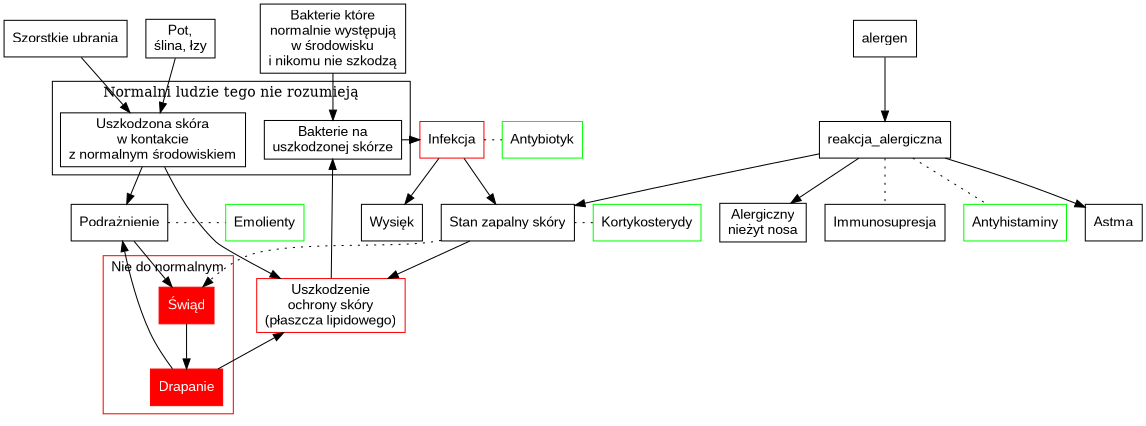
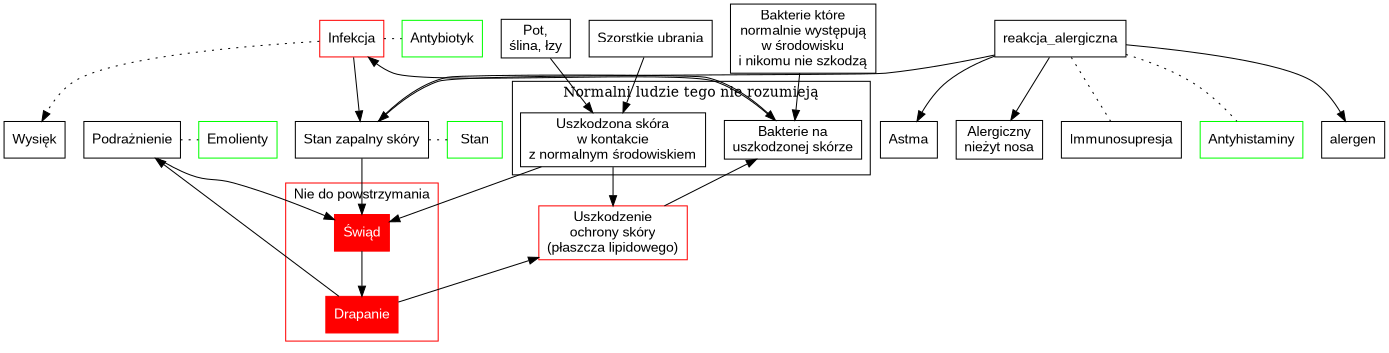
(885, 84) -> (1241, 60)
(425, 177) -> (174, 55)
(136, 181) -> (470, 192)
(647, 223) -> (475, 140)
(322, 246) -> (362, 177)
(434, 258) -> (571, 75)
(168, 267) -> (362, 195)
